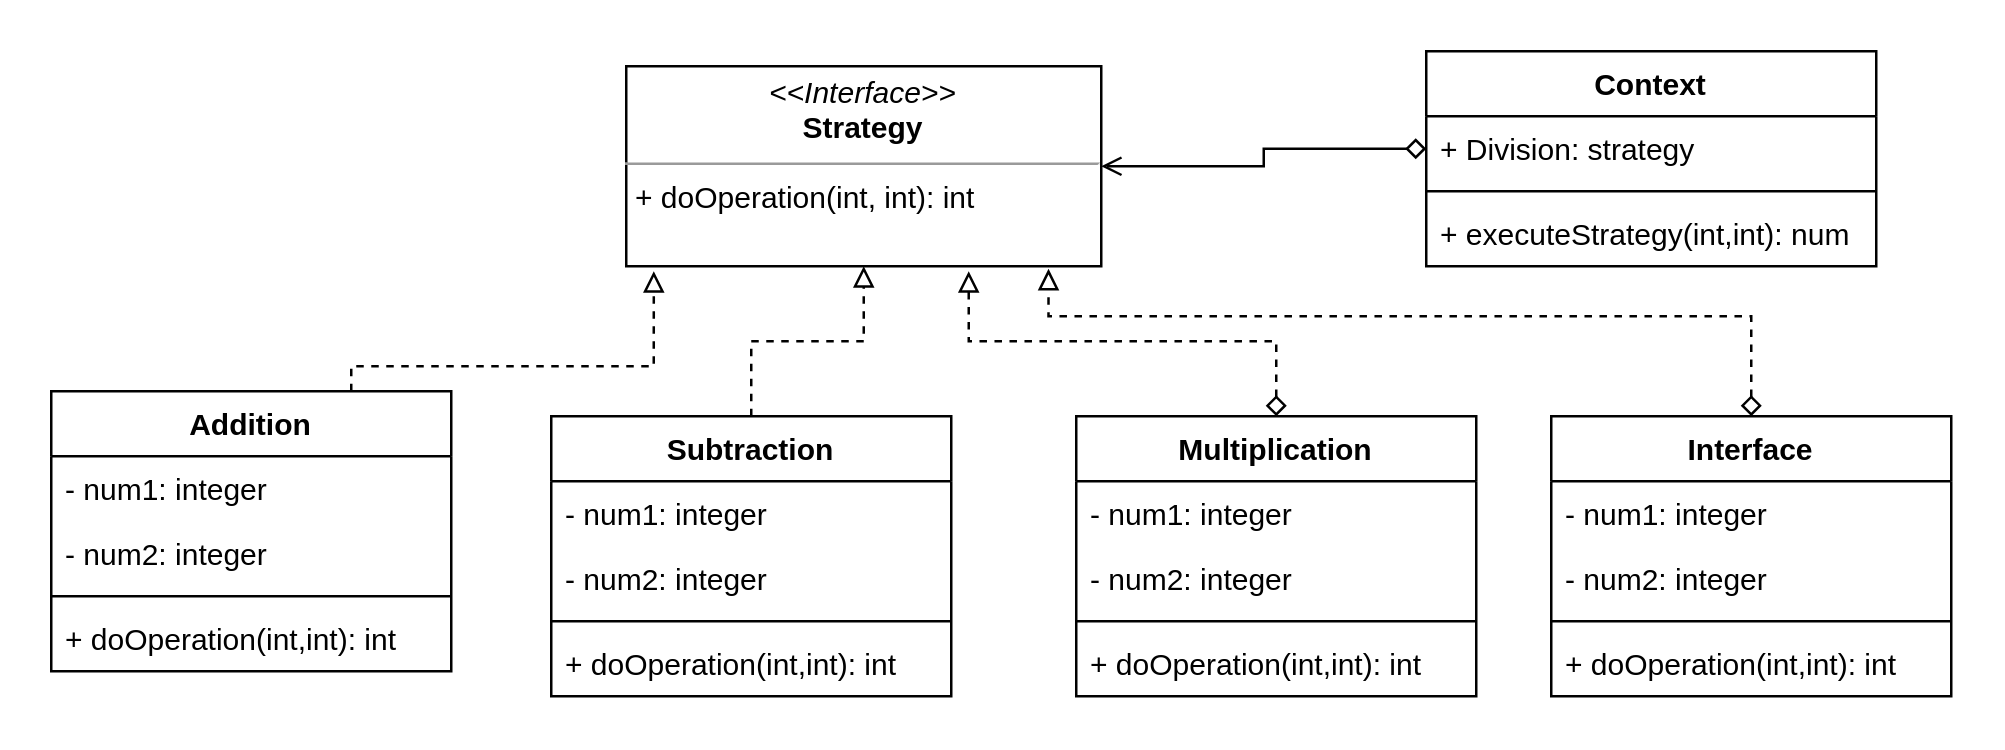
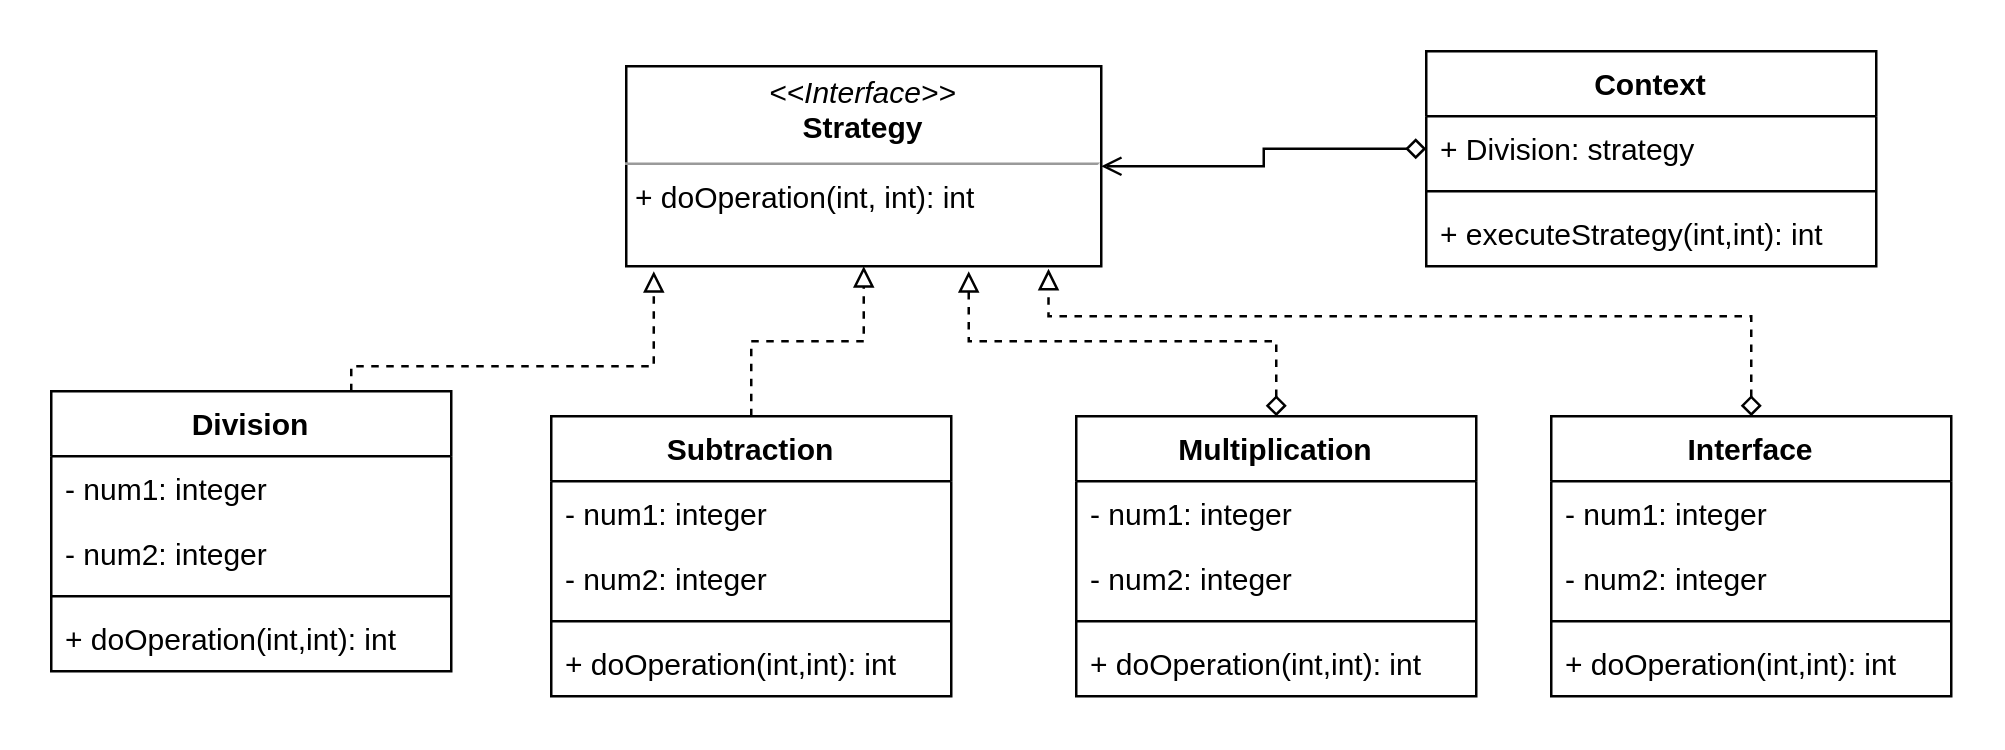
(1677, 235) -> (1673, 235)
(250, 425) -> (250, 425)
